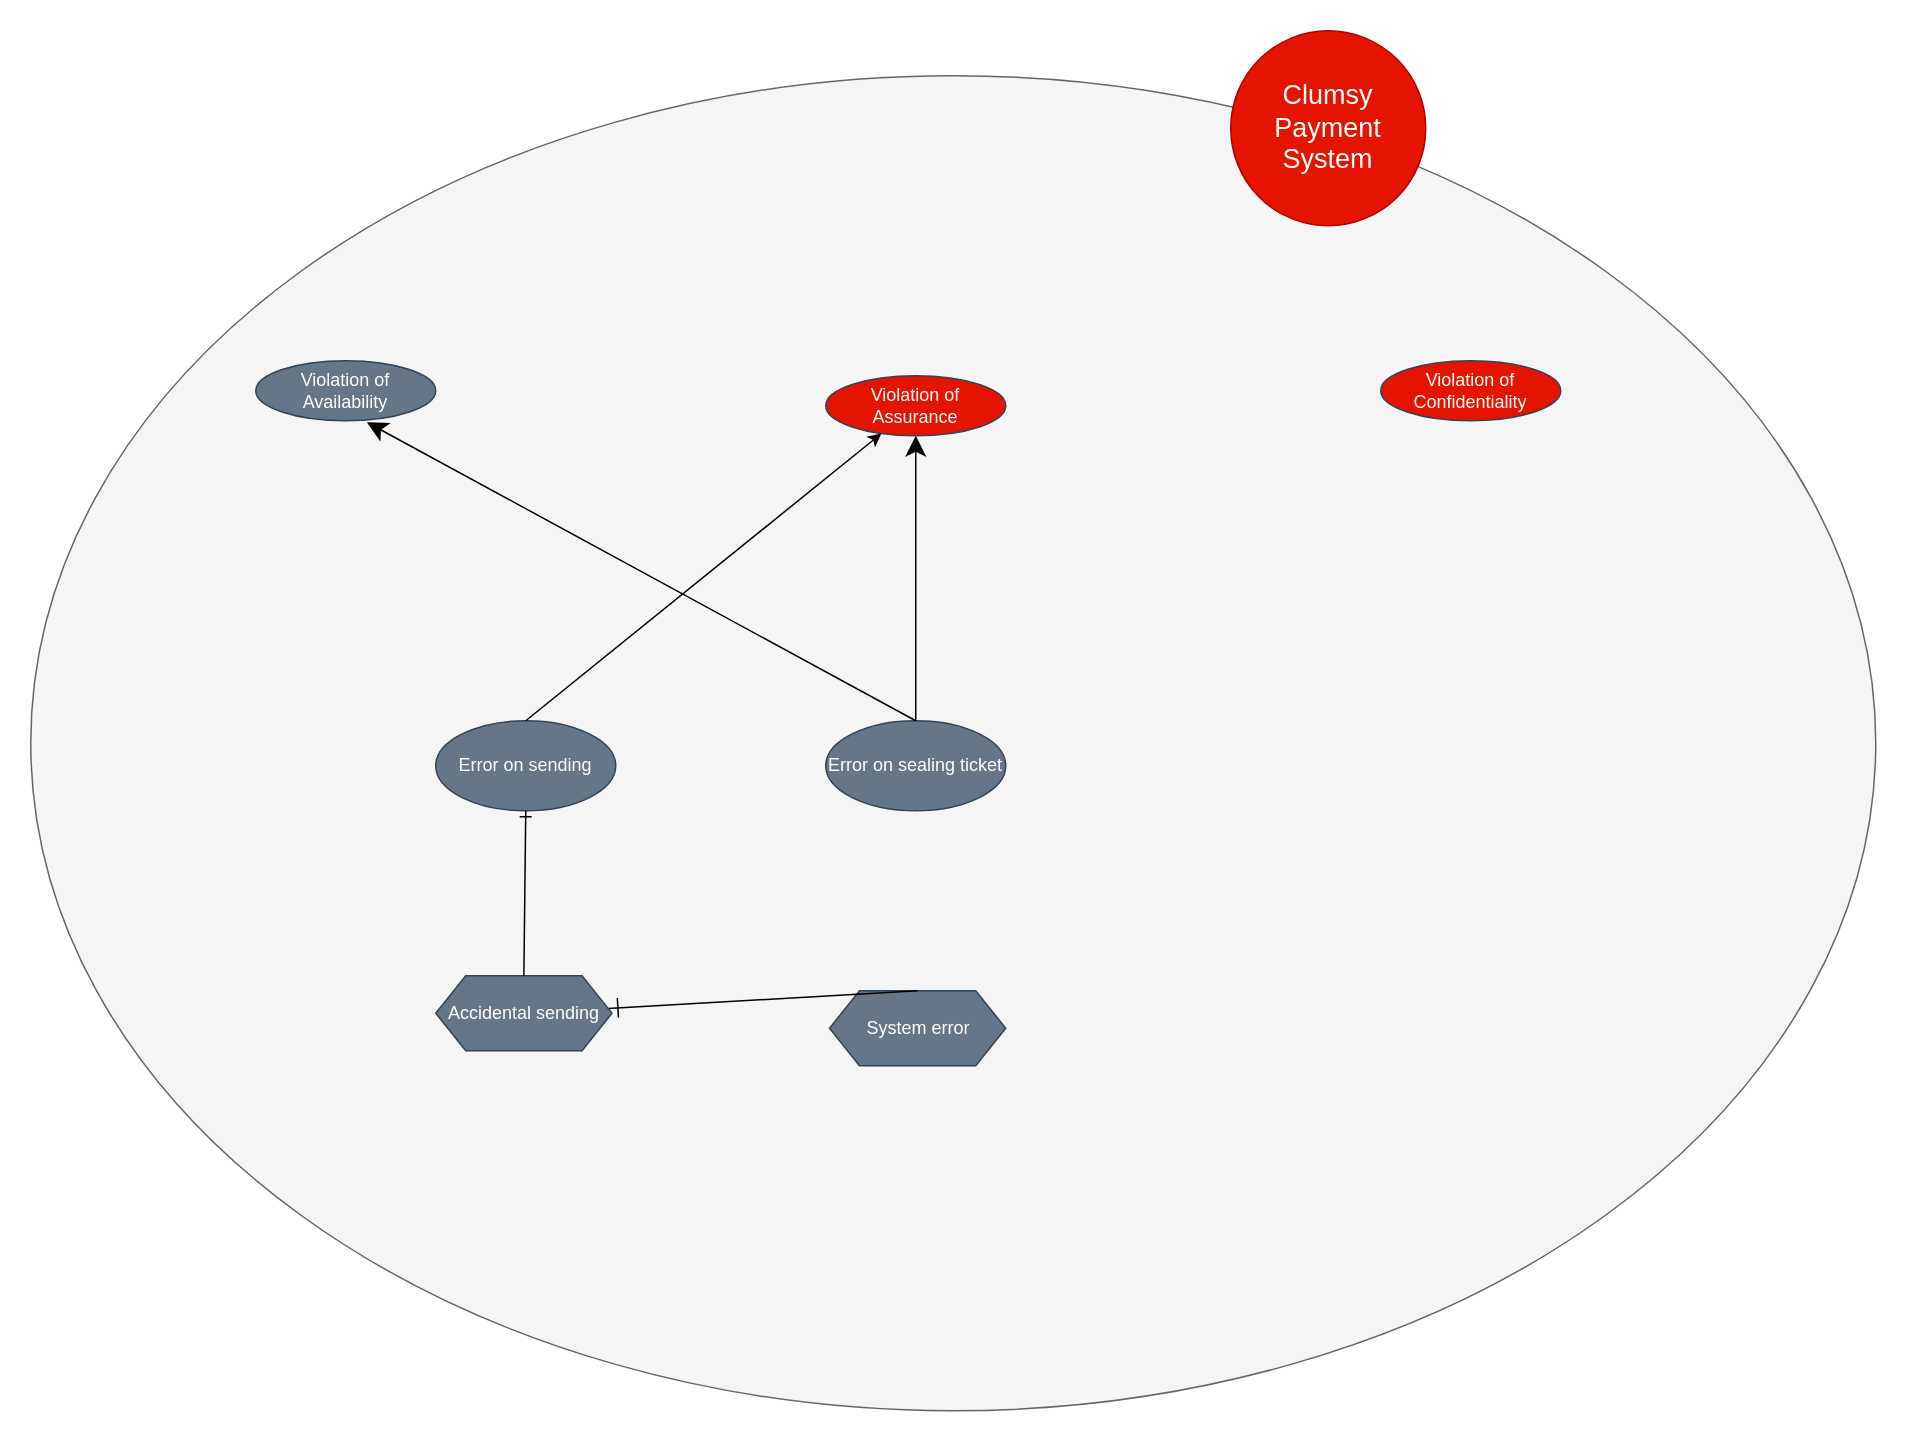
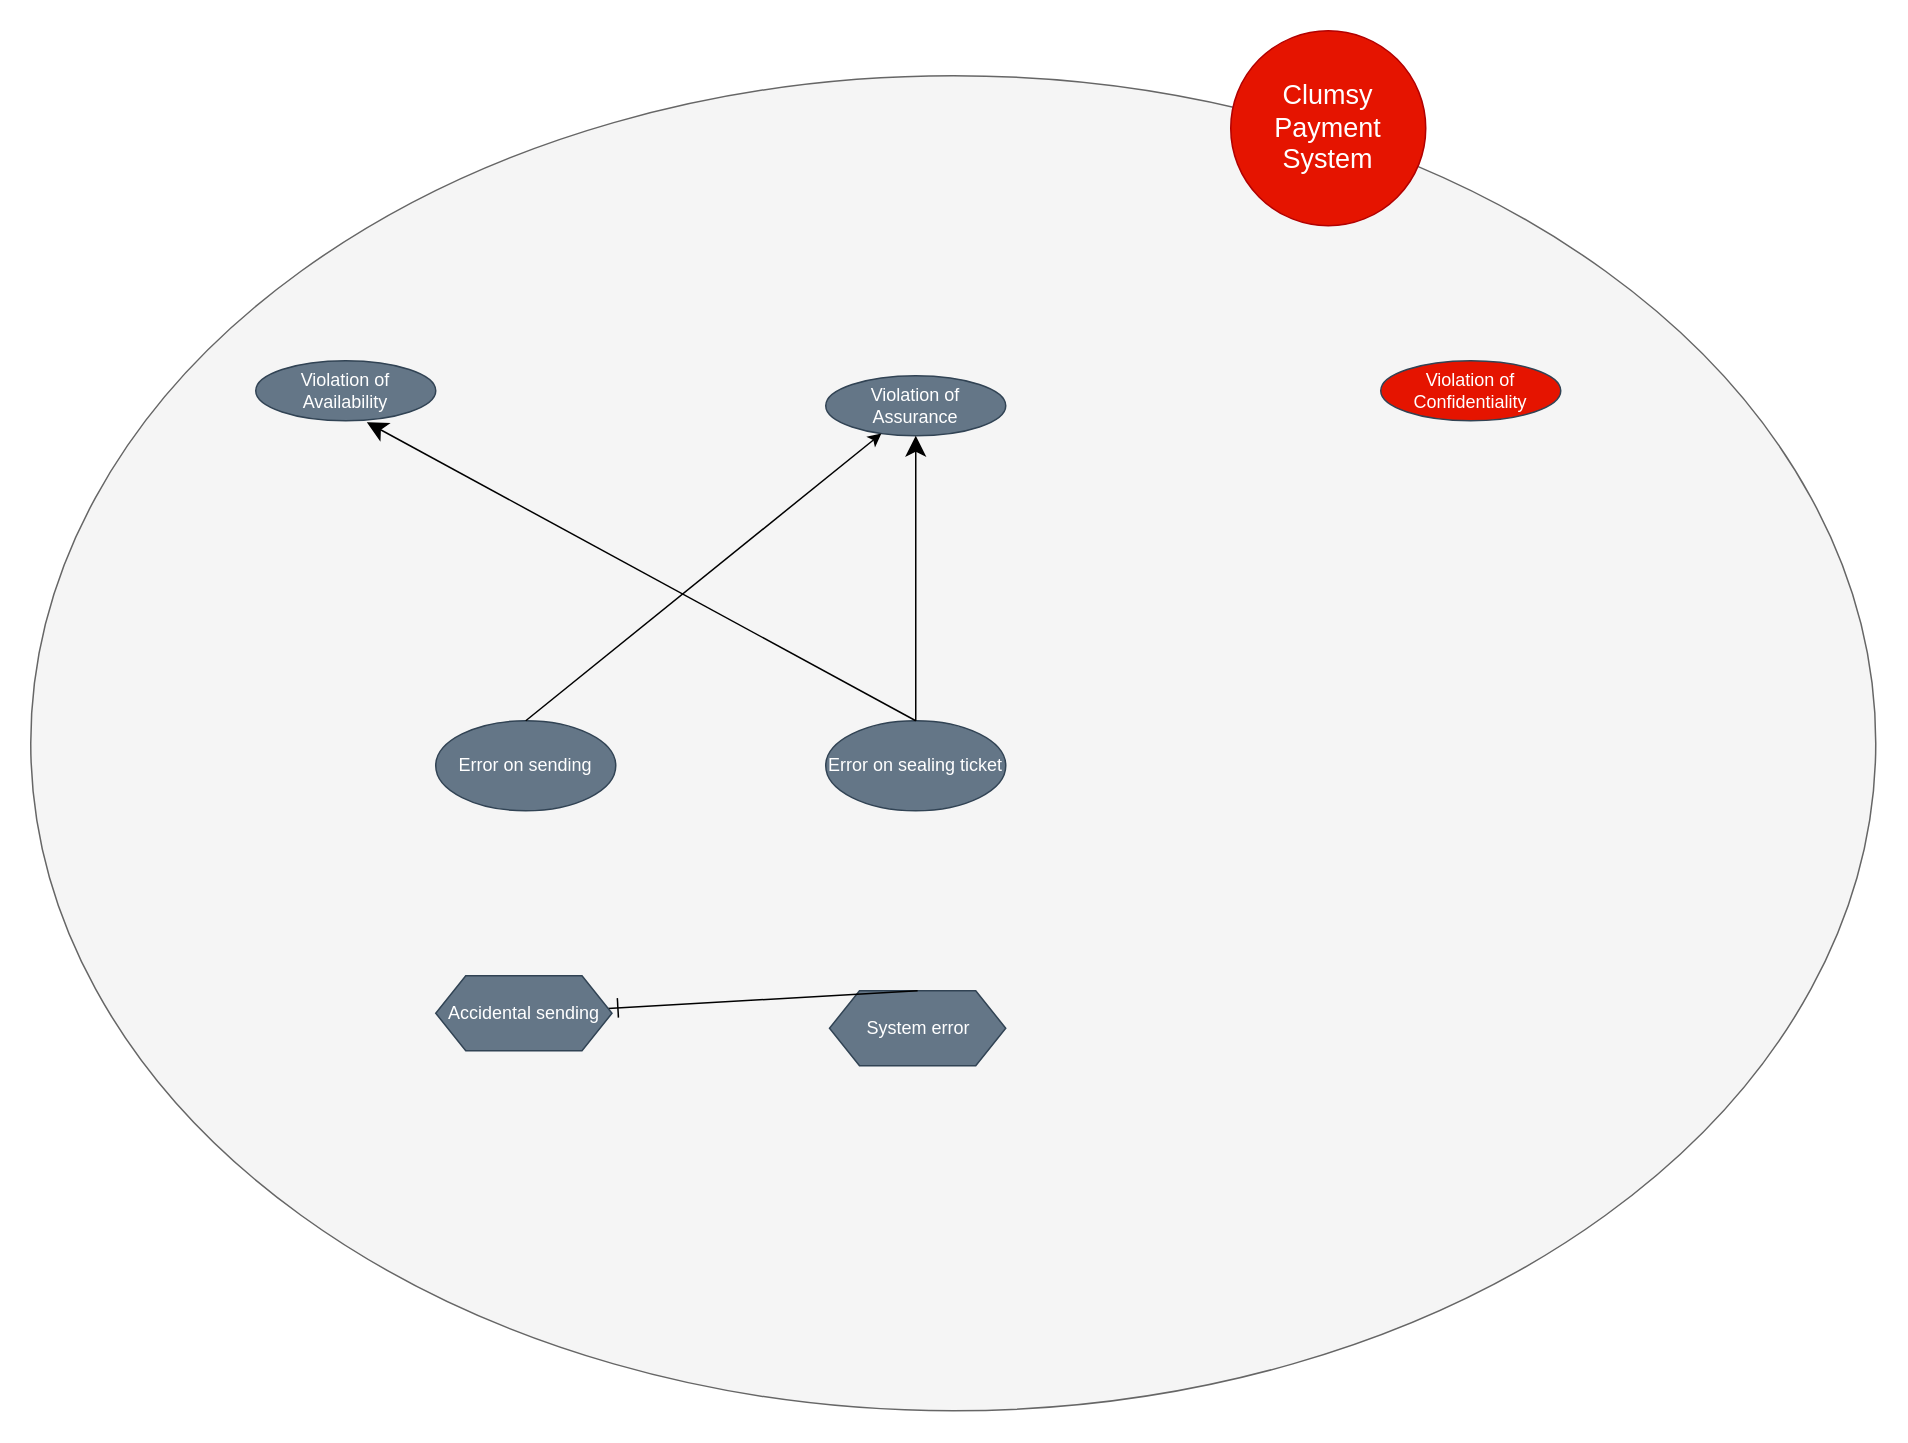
(916, 406) -> (916, 406)
(525, 894) -> none
